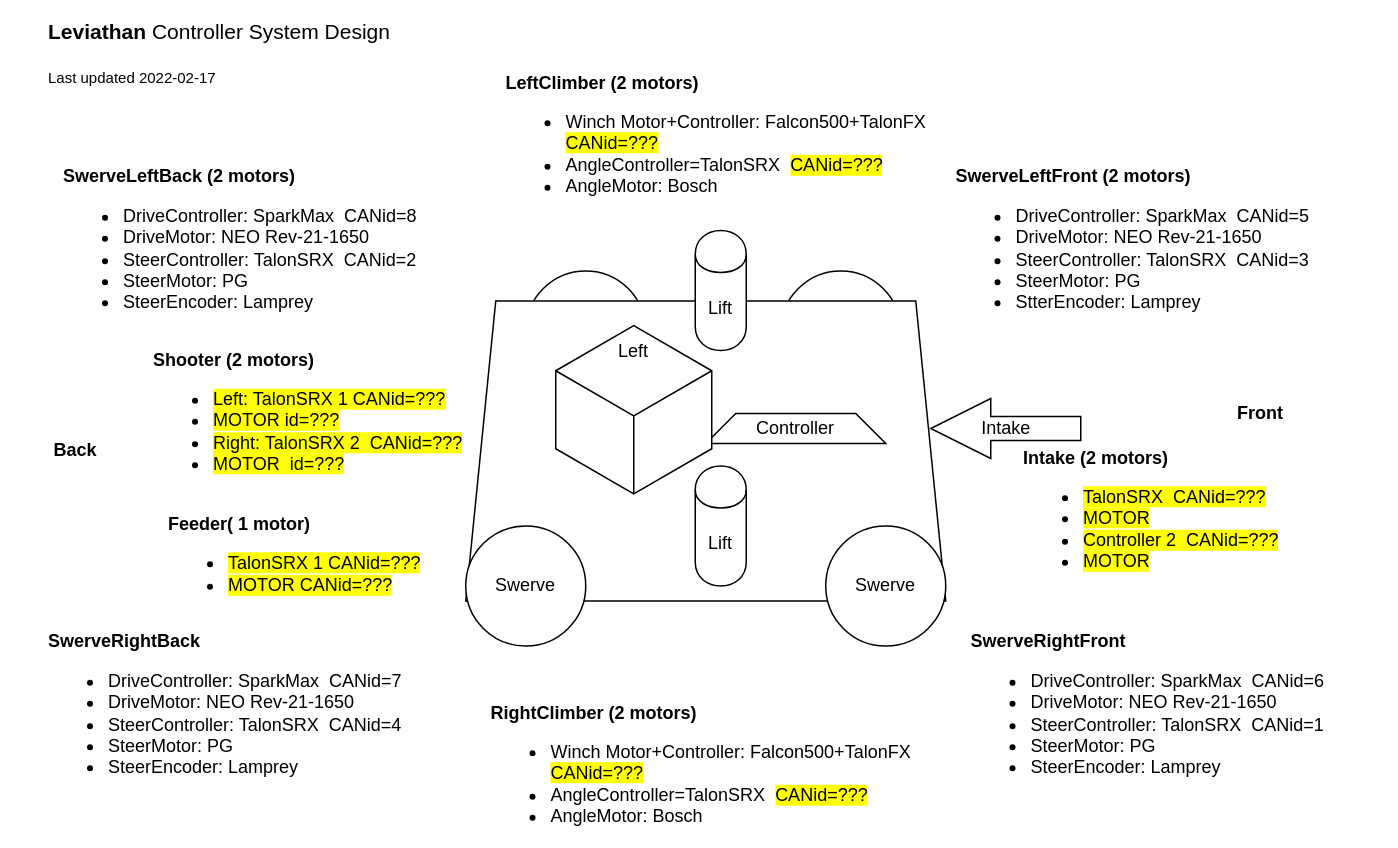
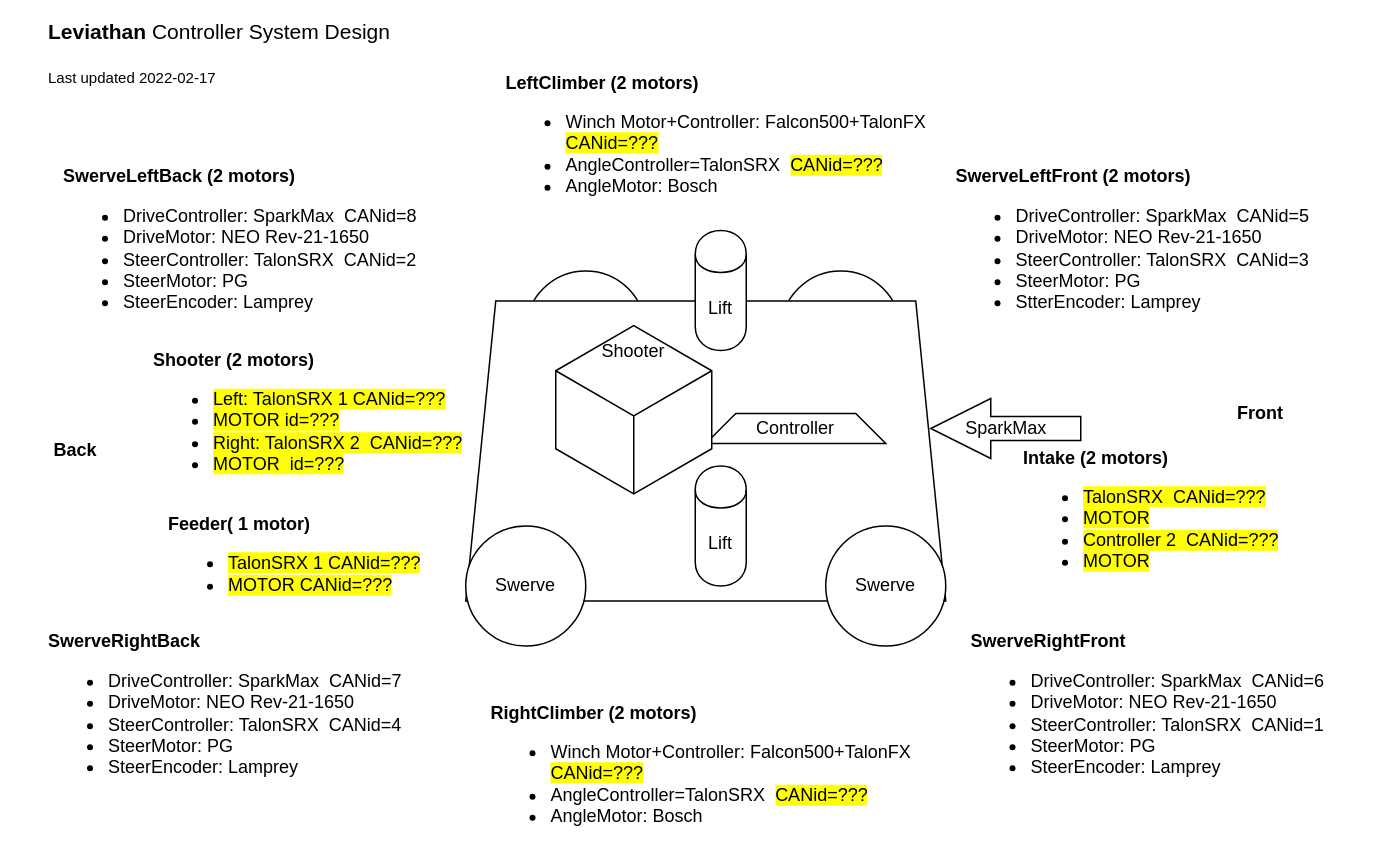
(634, 352) -> (634, 352)
(1007, 428) -> (1007, 428)
